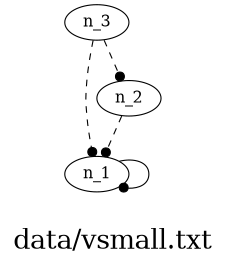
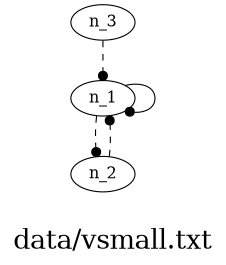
(111, 56) -> (96, 132)
